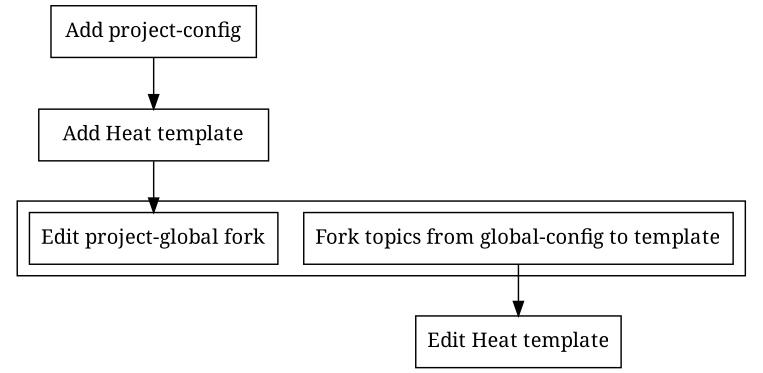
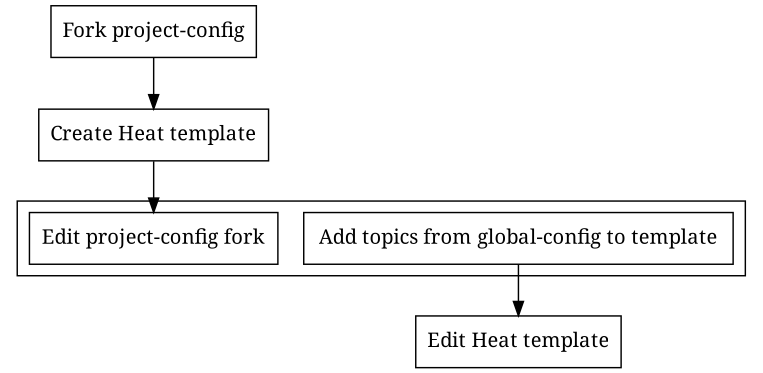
(154, 32) -> (154, 32)
(154, 135) -> (154, 135)
(154, 238) -> (154, 238)
(518, 238) -> (518, 238)
